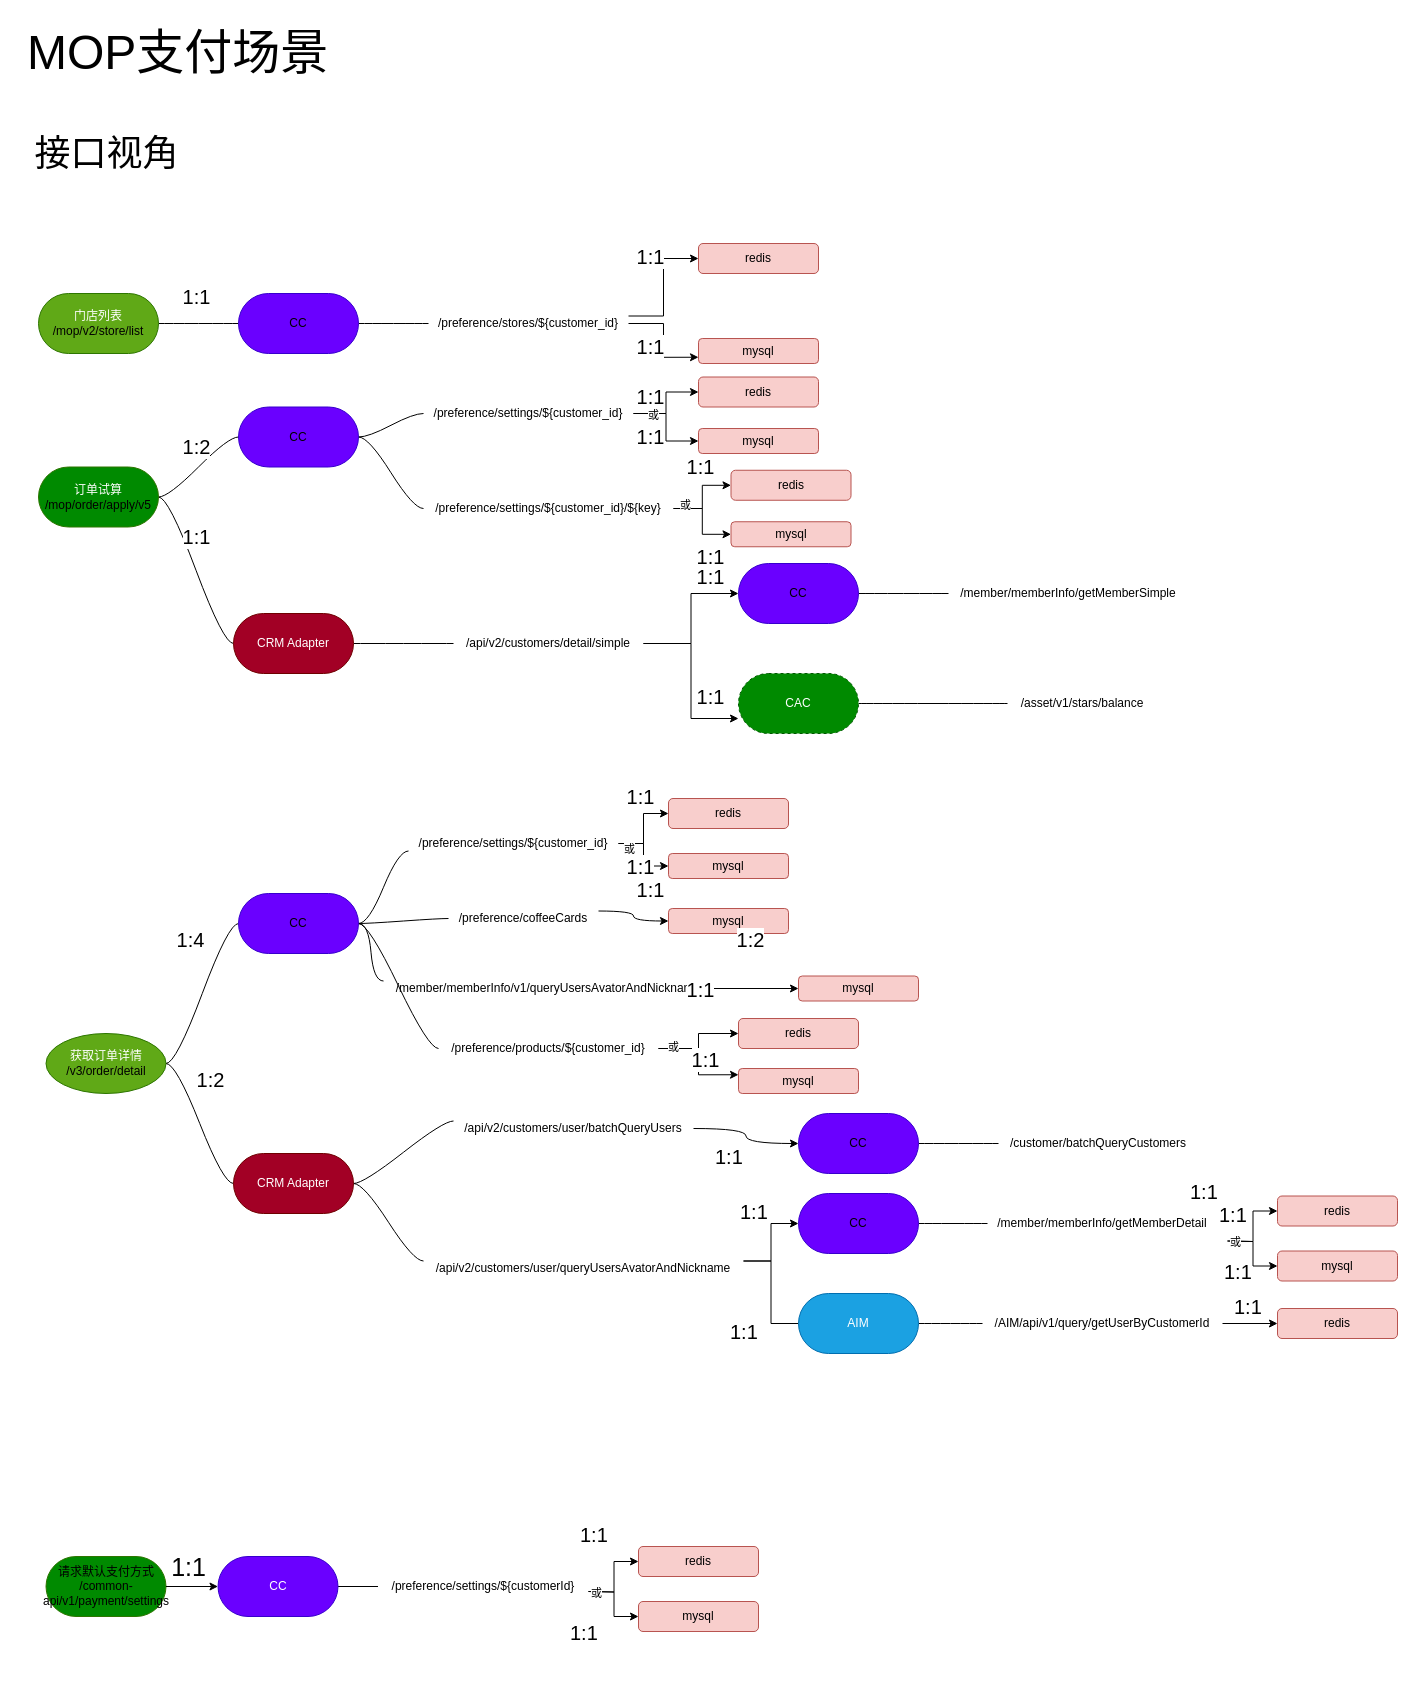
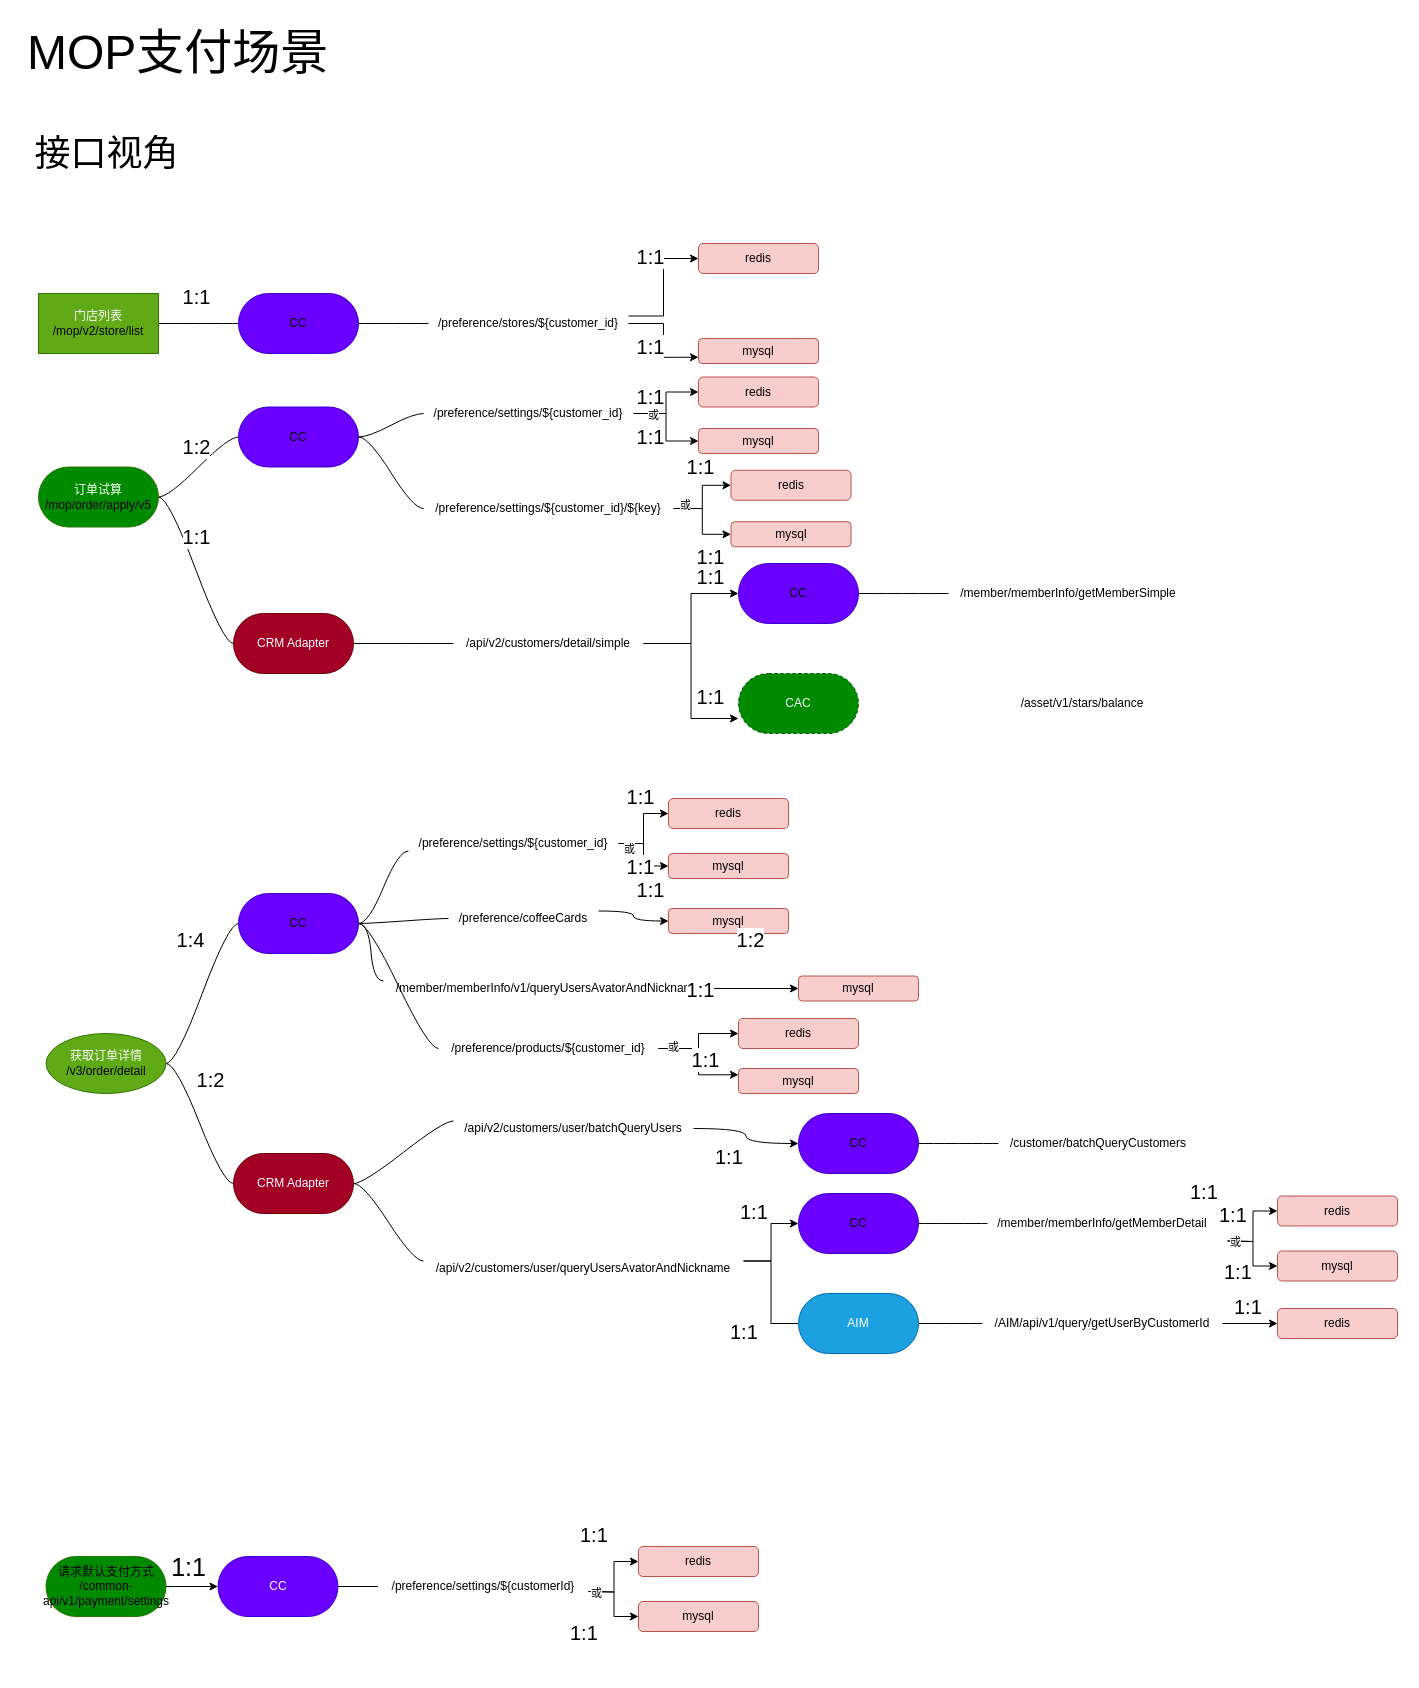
(99, 324) -> (99, 324)
(933, 704) -> none
